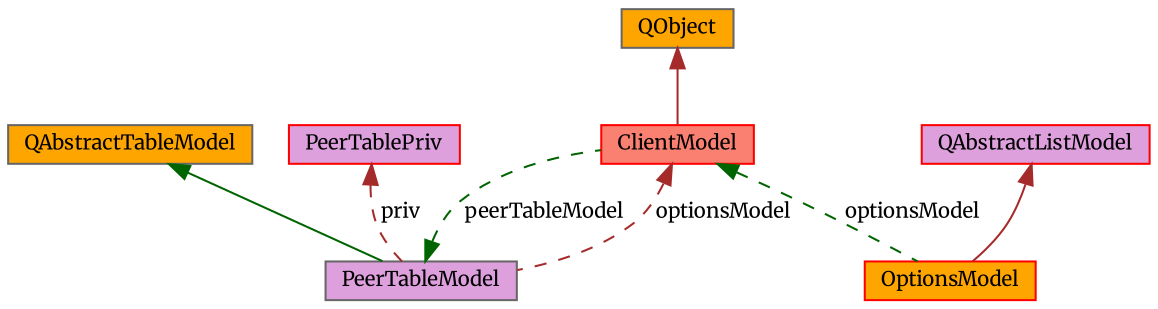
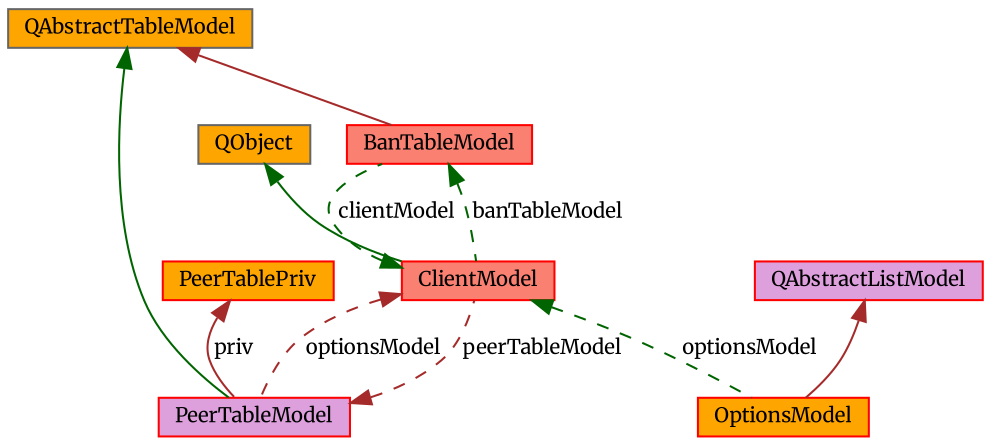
(678, 97) -> (320, 224)
(374, 144) -> (248, 281)
none -> (440, 144)
(504, 175) -> (437, 364)
(378, 227) -> (210, 360)
(421, 281) -> (254, 417)
